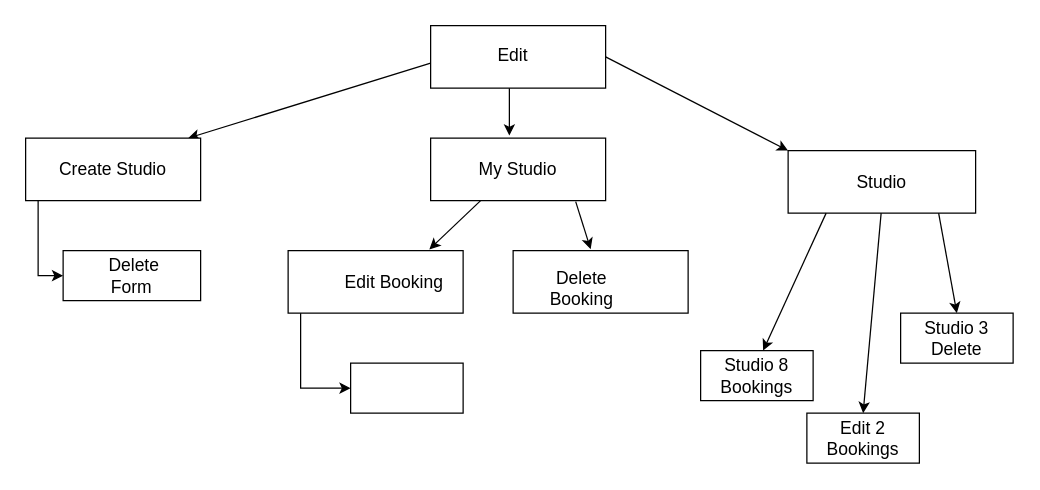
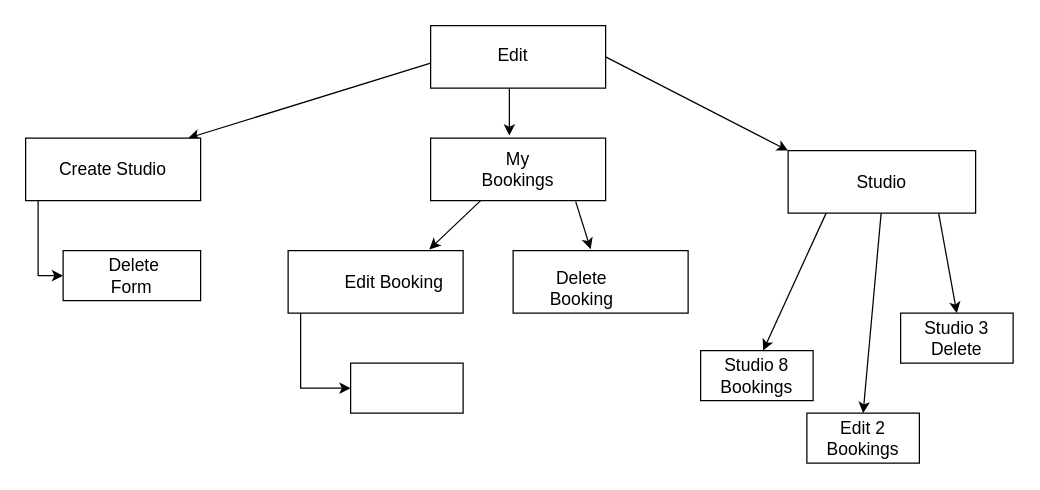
(518, 169) -> (518, 169)
